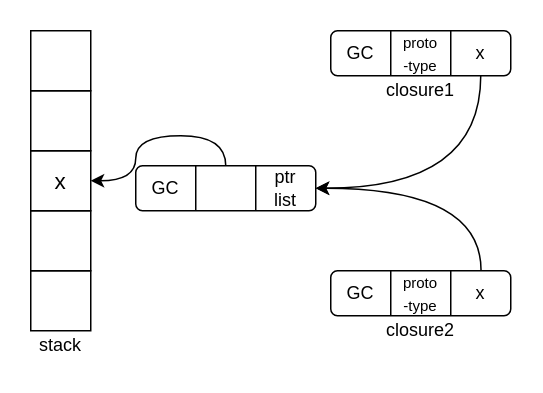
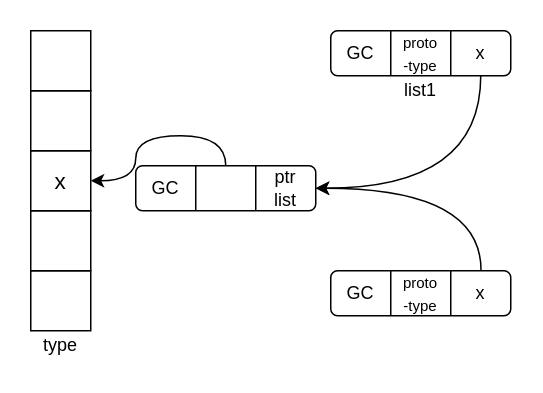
(421, 91) -> (421, 91)
(421, 331) -> none
(61, 346) -> (61, 346)
